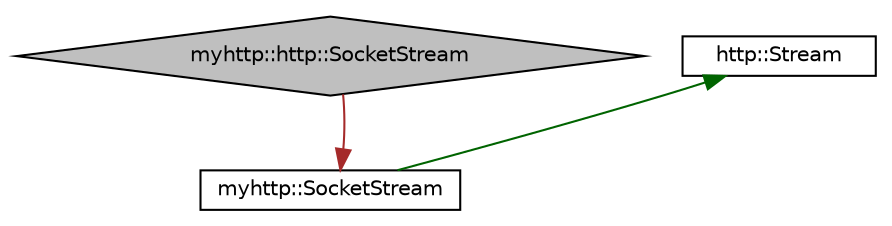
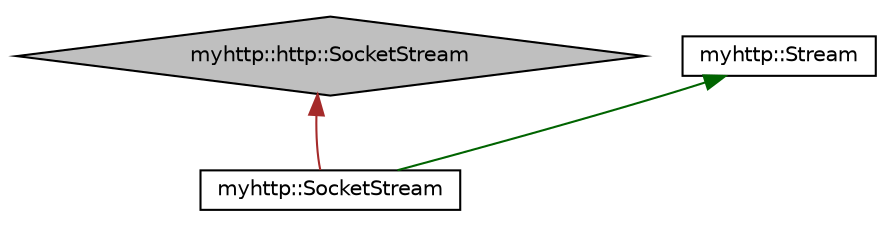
(779, 56) -> (779, 56)
(344, 122) -> (317, 143)
